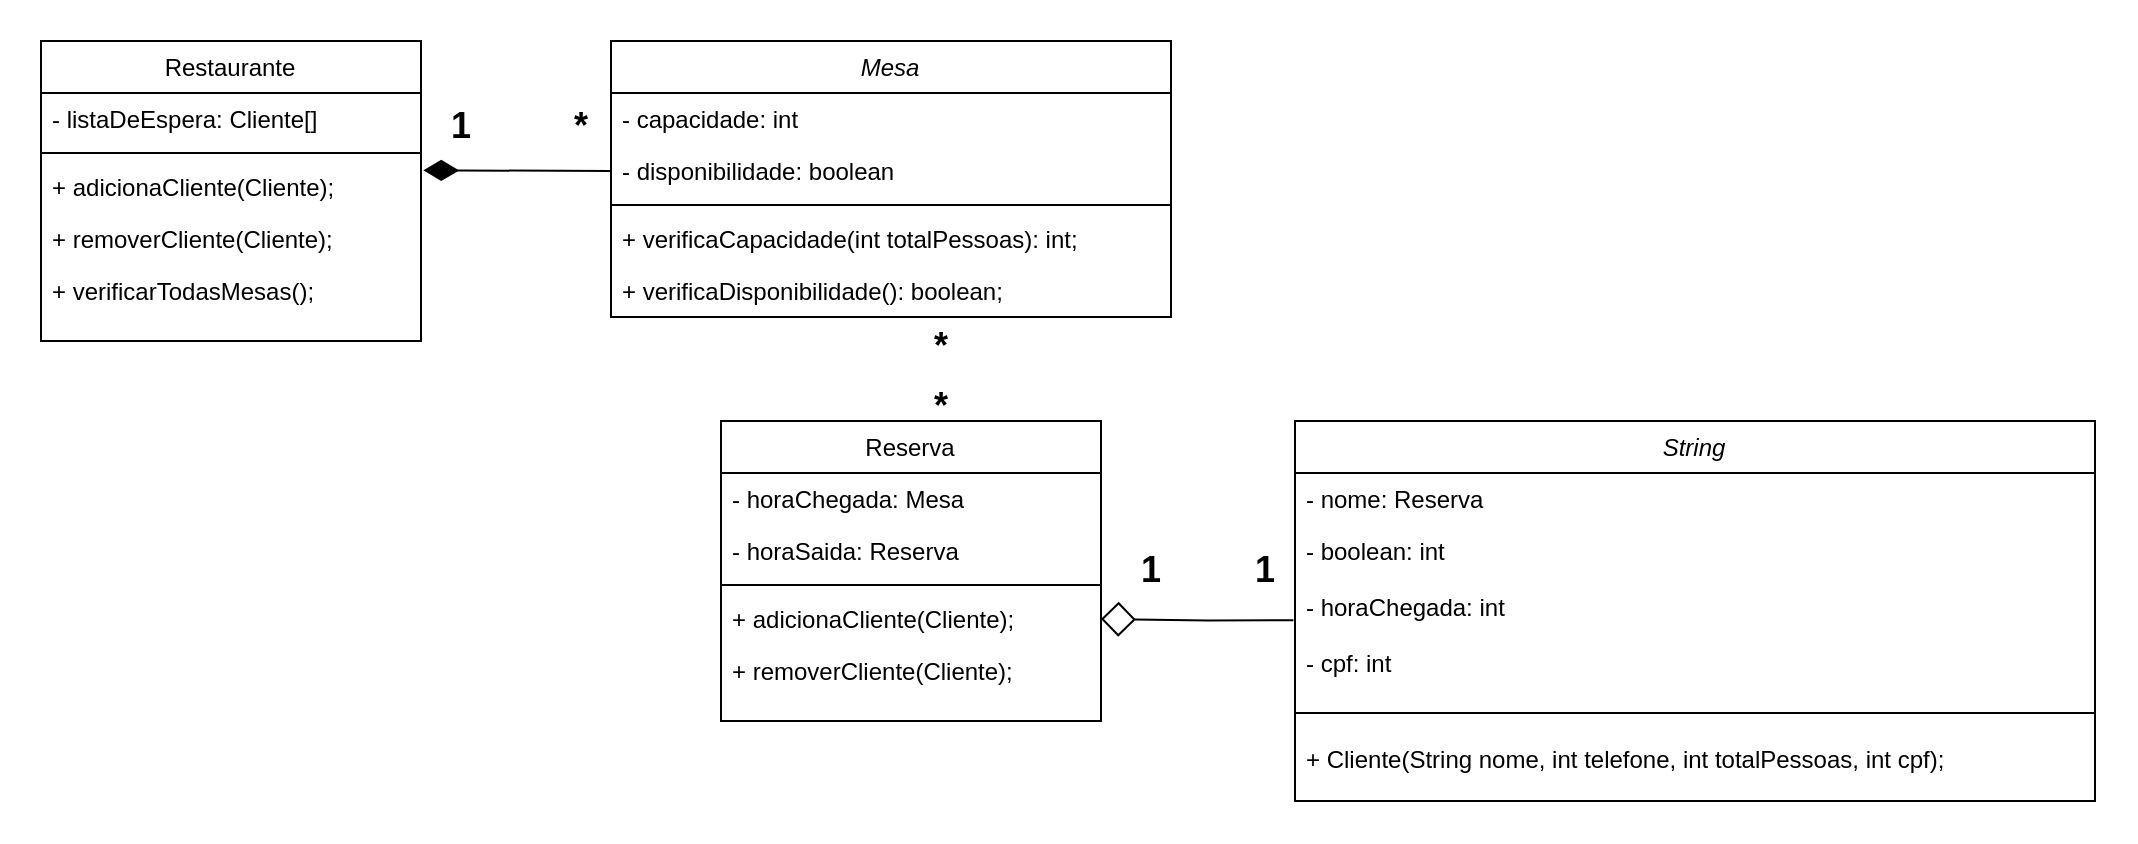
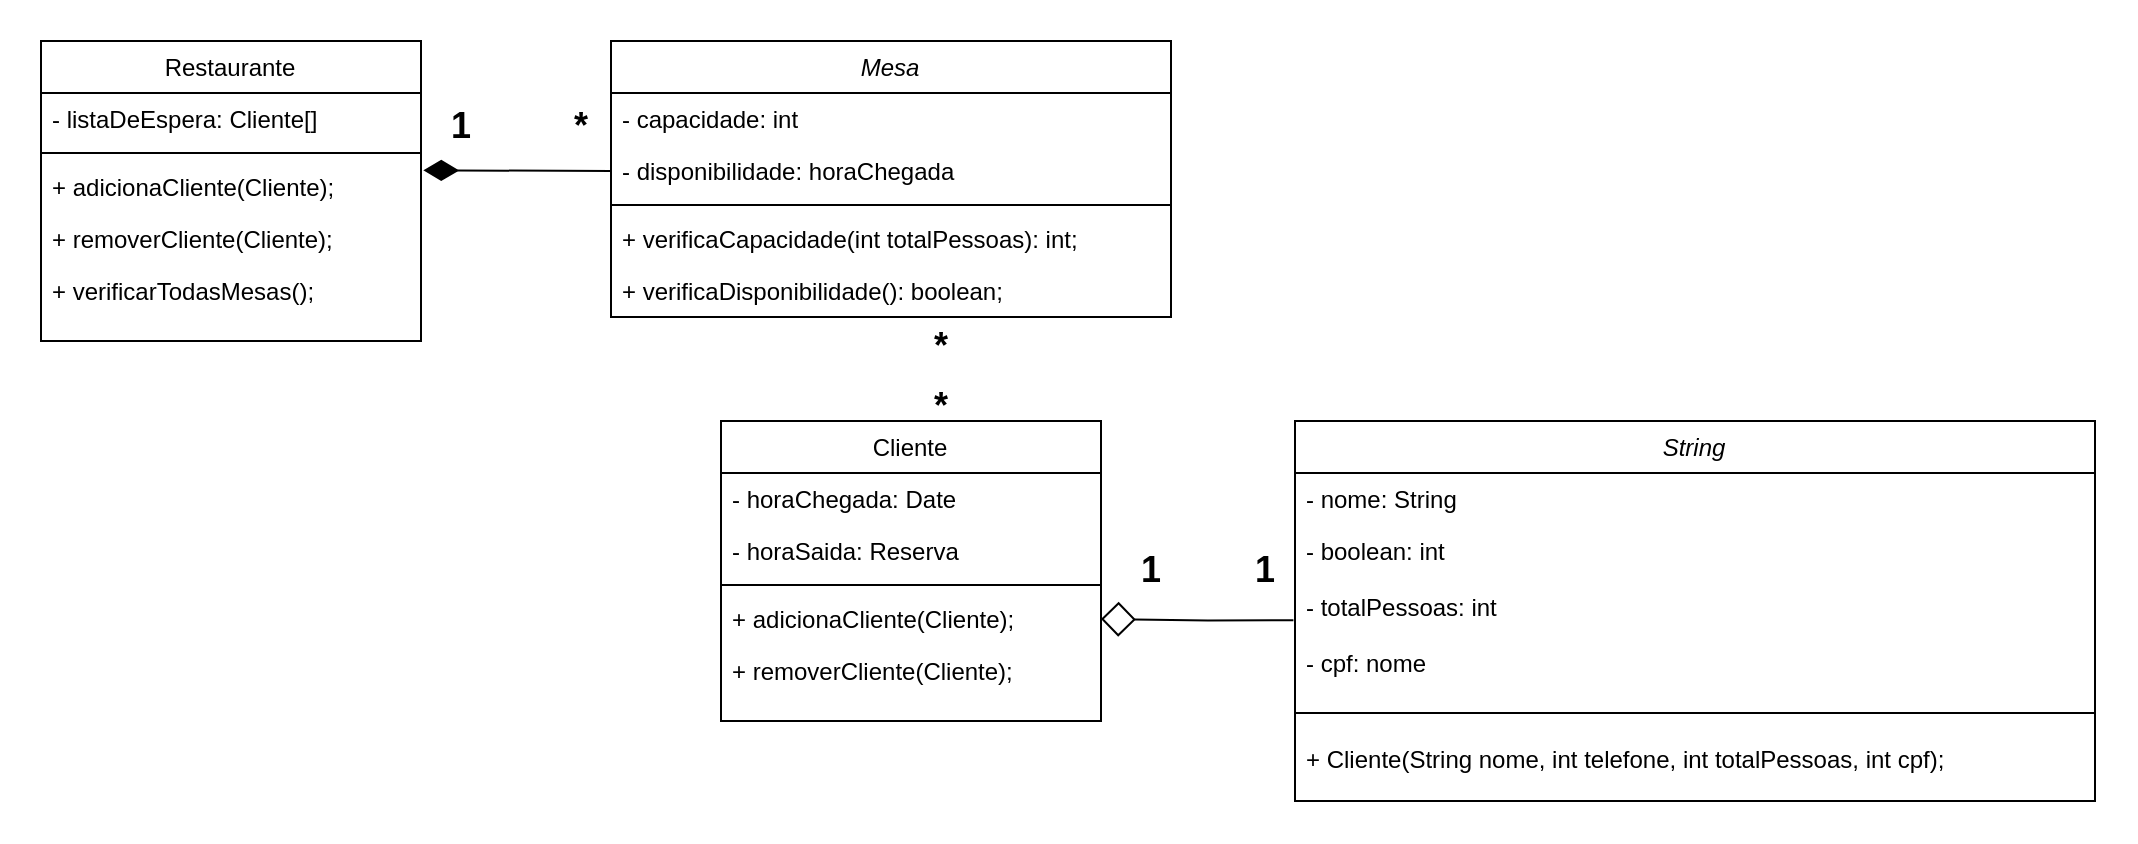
(769, 172) -> (799, 172)
(910, 448) -> (910, 448)
(850, 500) -> (850, 500)
(1397, 500) -> (1388, 500)
(1414, 608) -> (1418, 608)
(1361, 664) -> (1371, 664)
